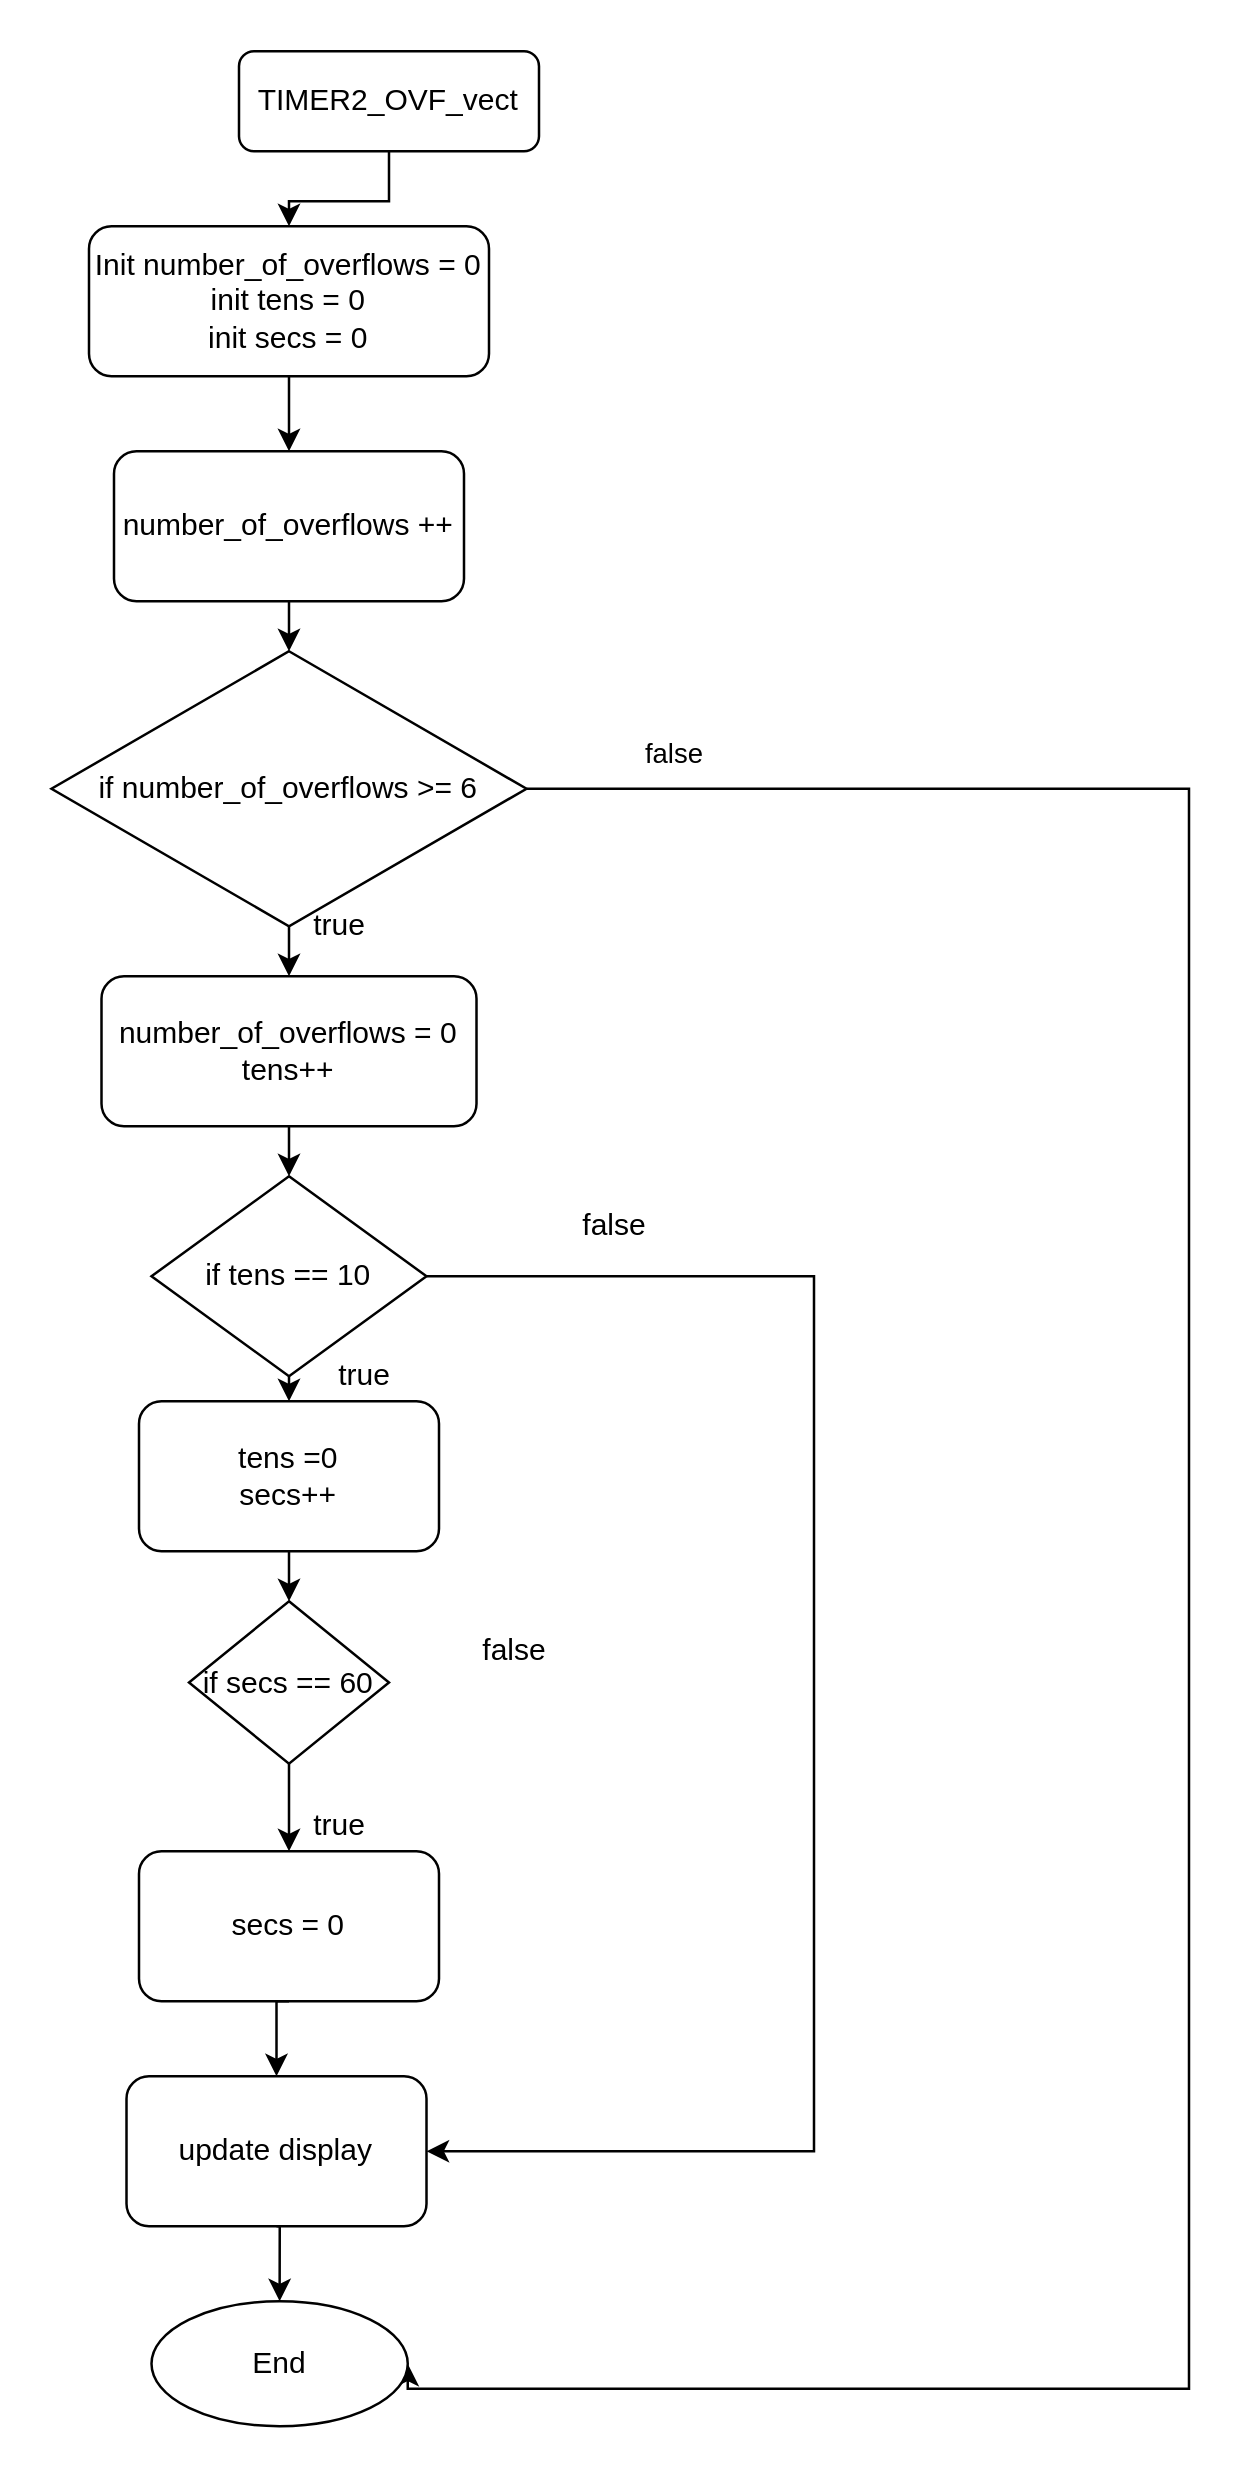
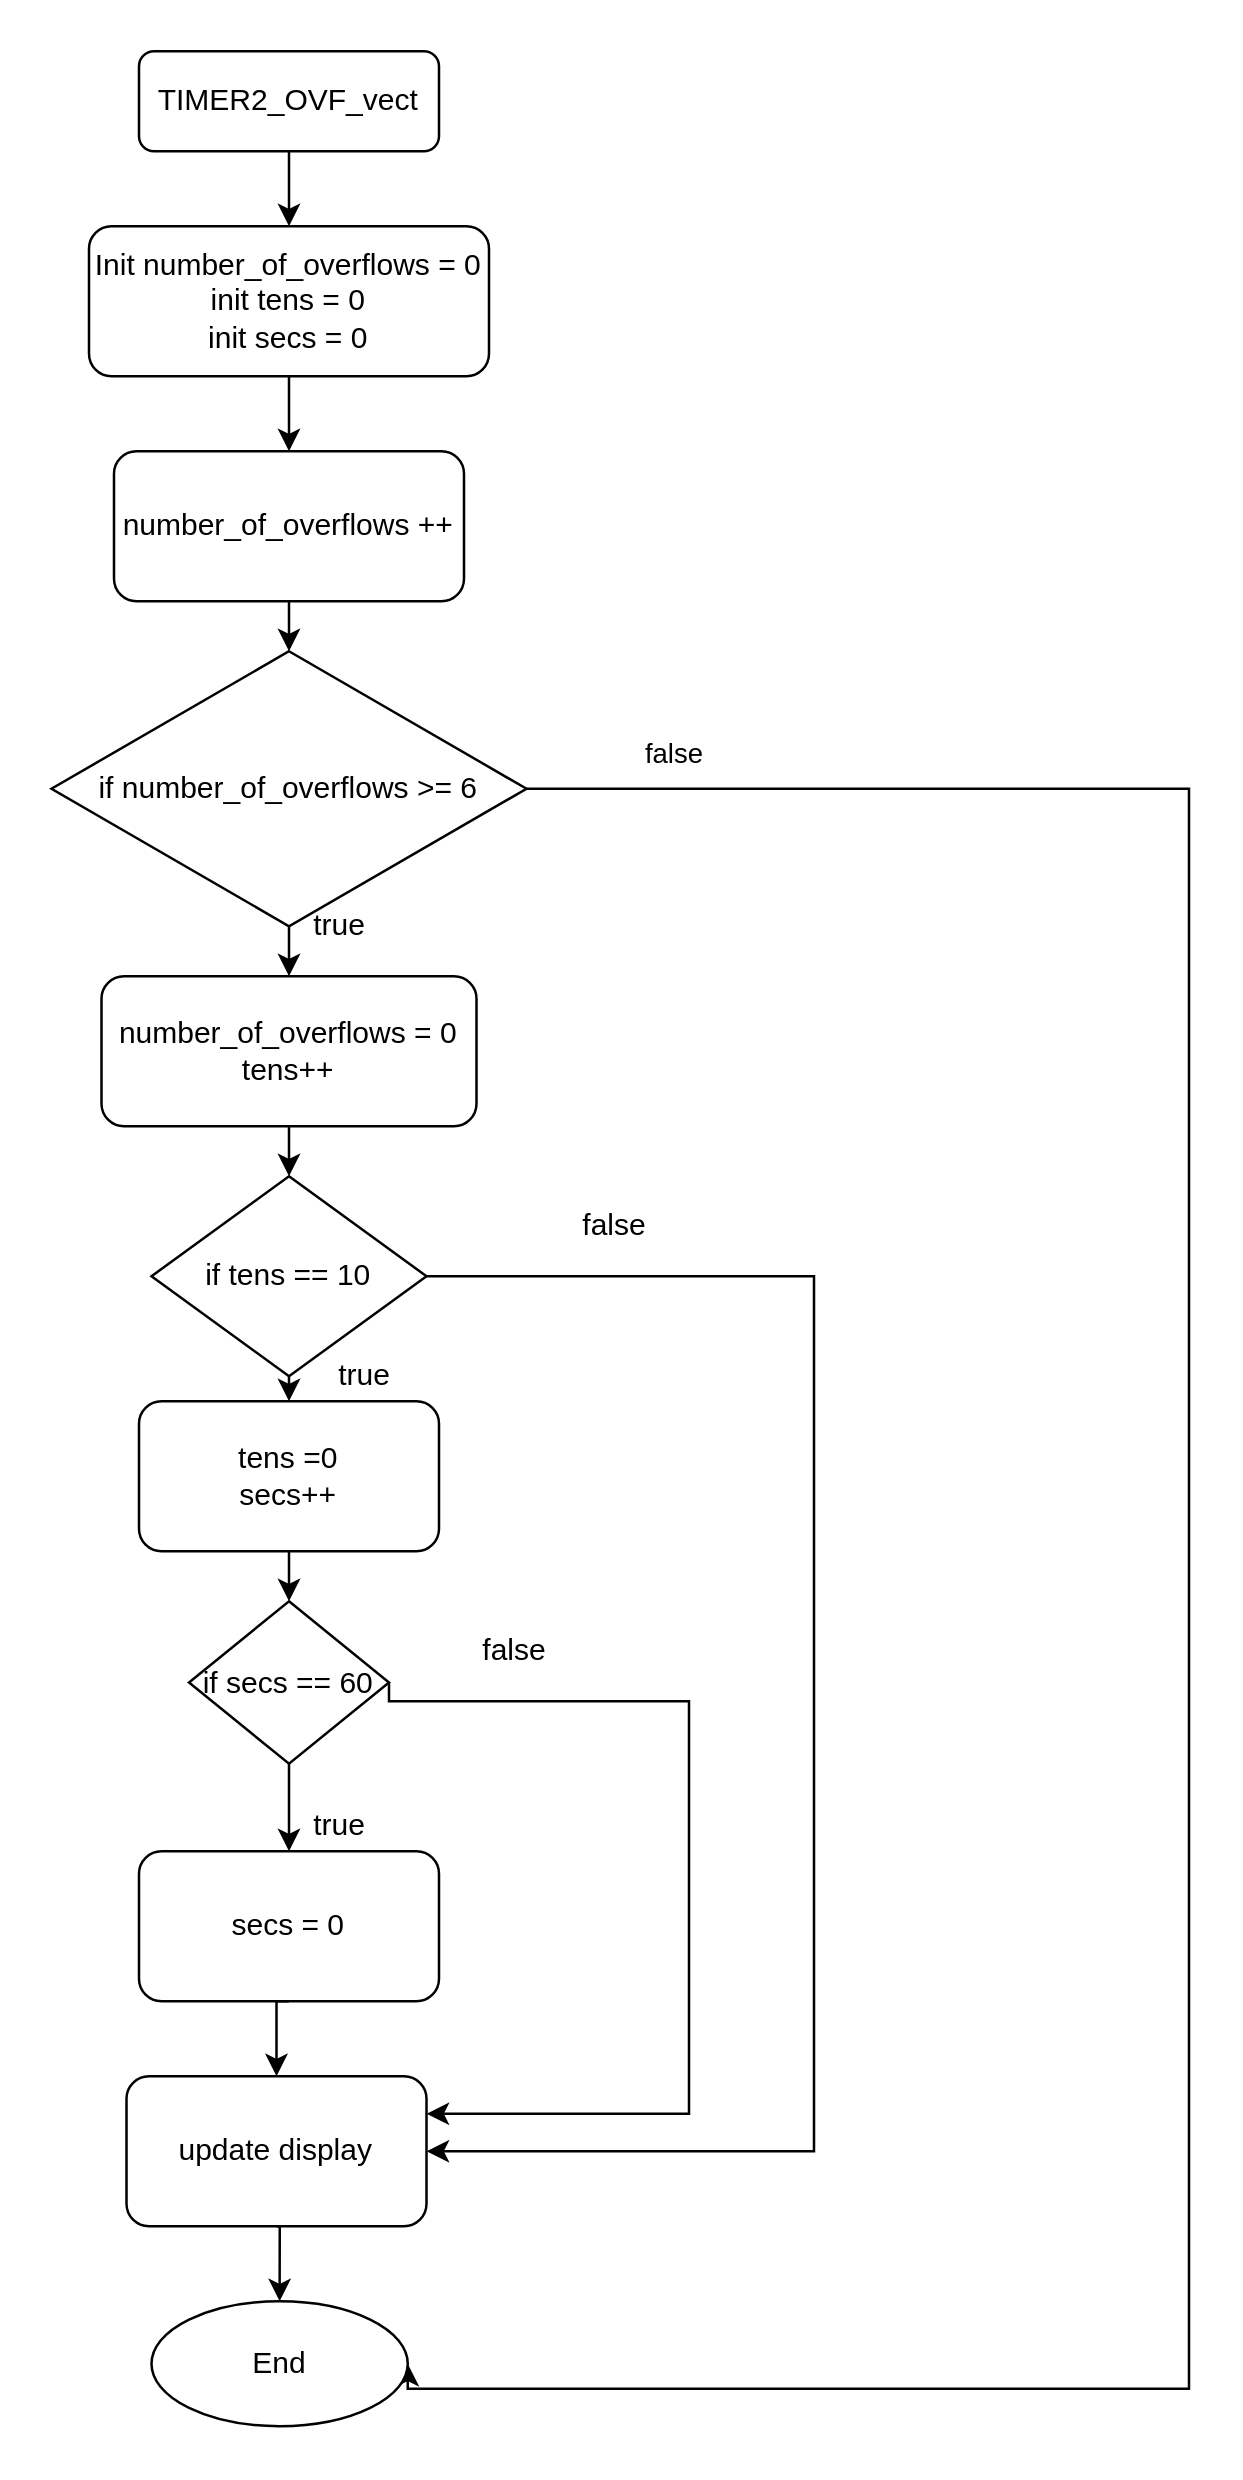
(389, 101) -> (289, 101)
none -> (689, 1871)
